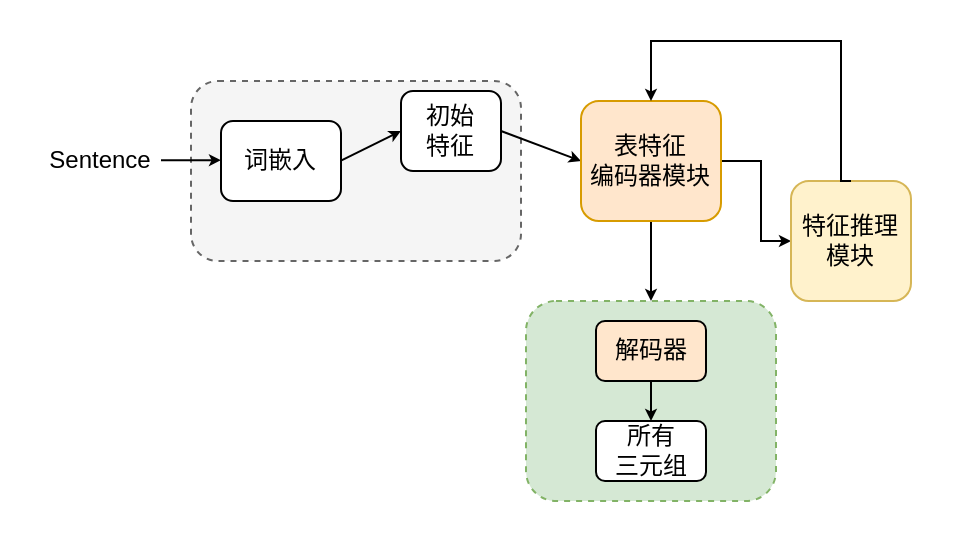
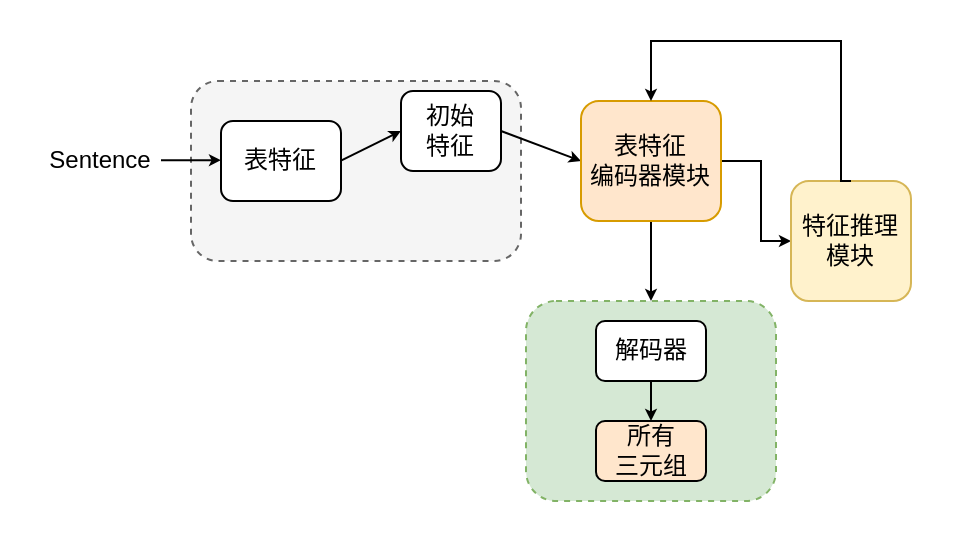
(281, 161) -> (281, 161)
(651, 351) -> (651, 351)
(651, 451) -> (651, 451)
